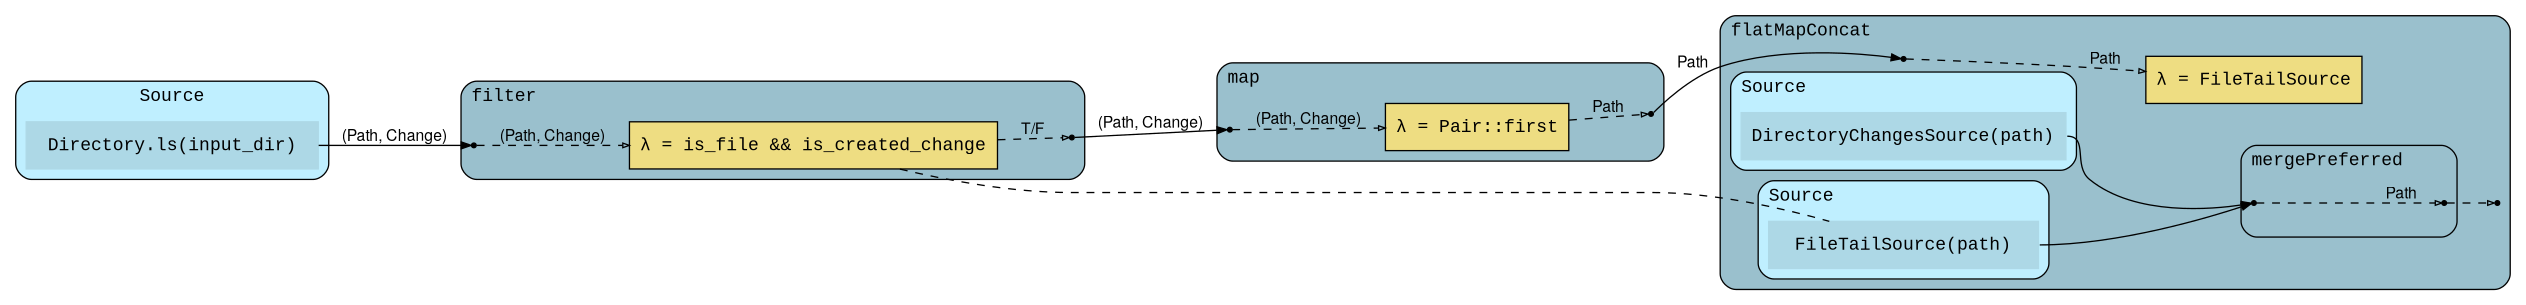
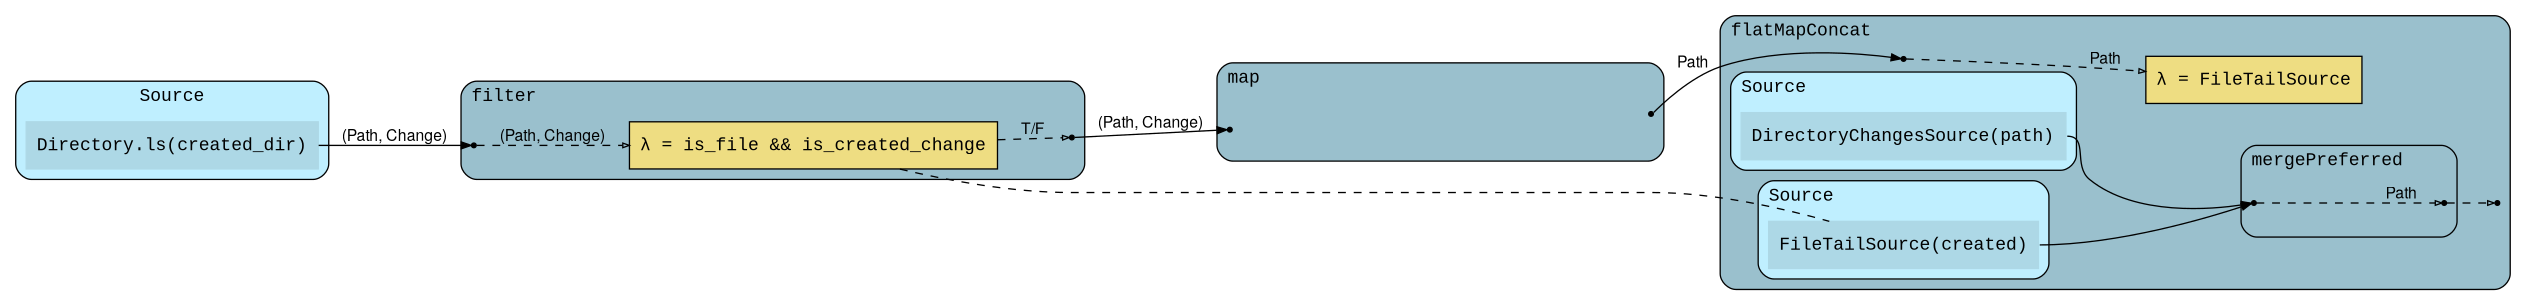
(1477, 127) -> none
(172, 145) -> (172, 145)
(1904, 245) -> (1904, 245)
